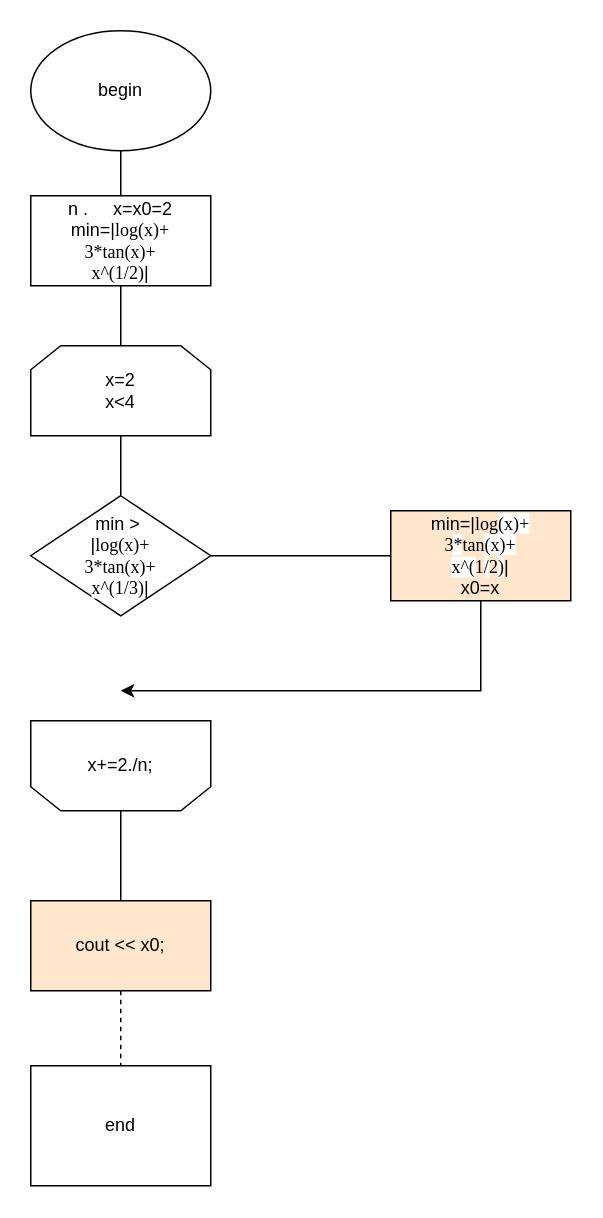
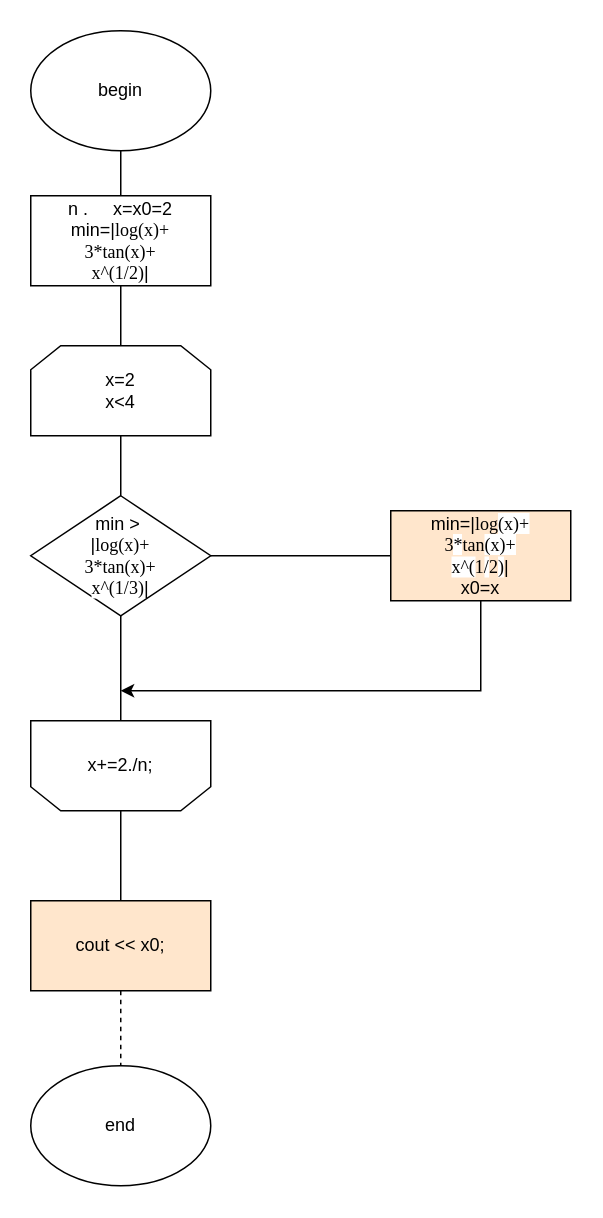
none -> (121, 669)
(121, 1126) -> (121, 1126)
